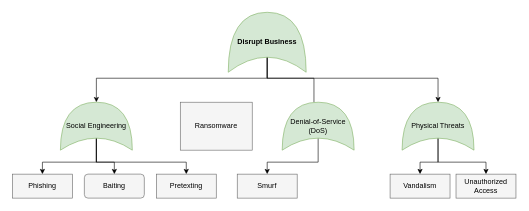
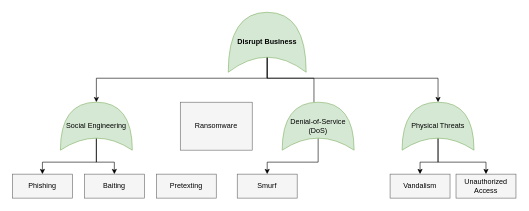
(186, 168) -> none
(114, 186) -> (114, 186)
